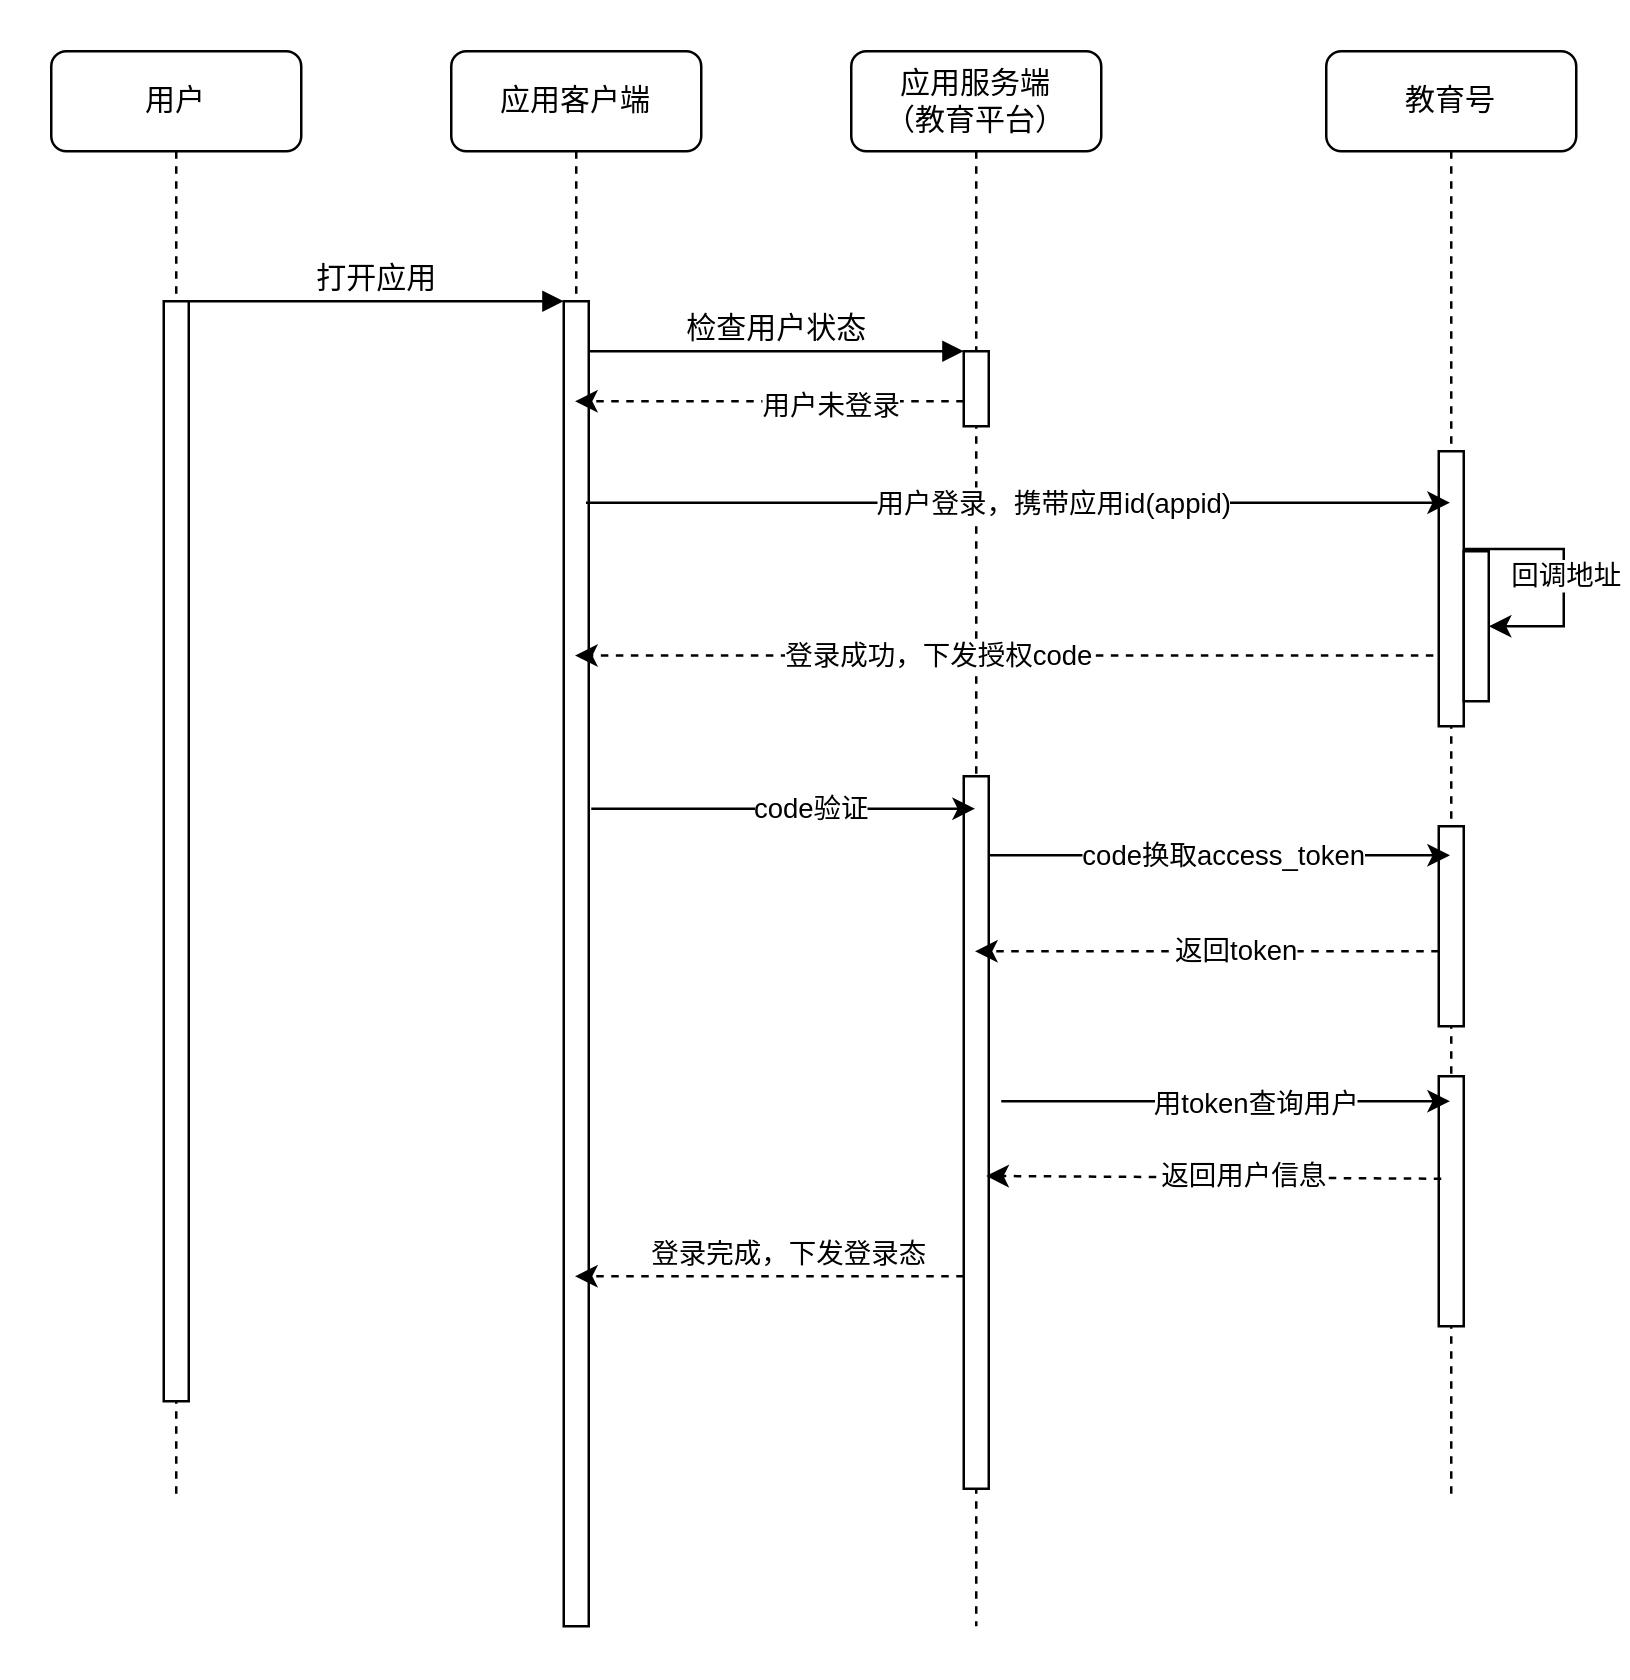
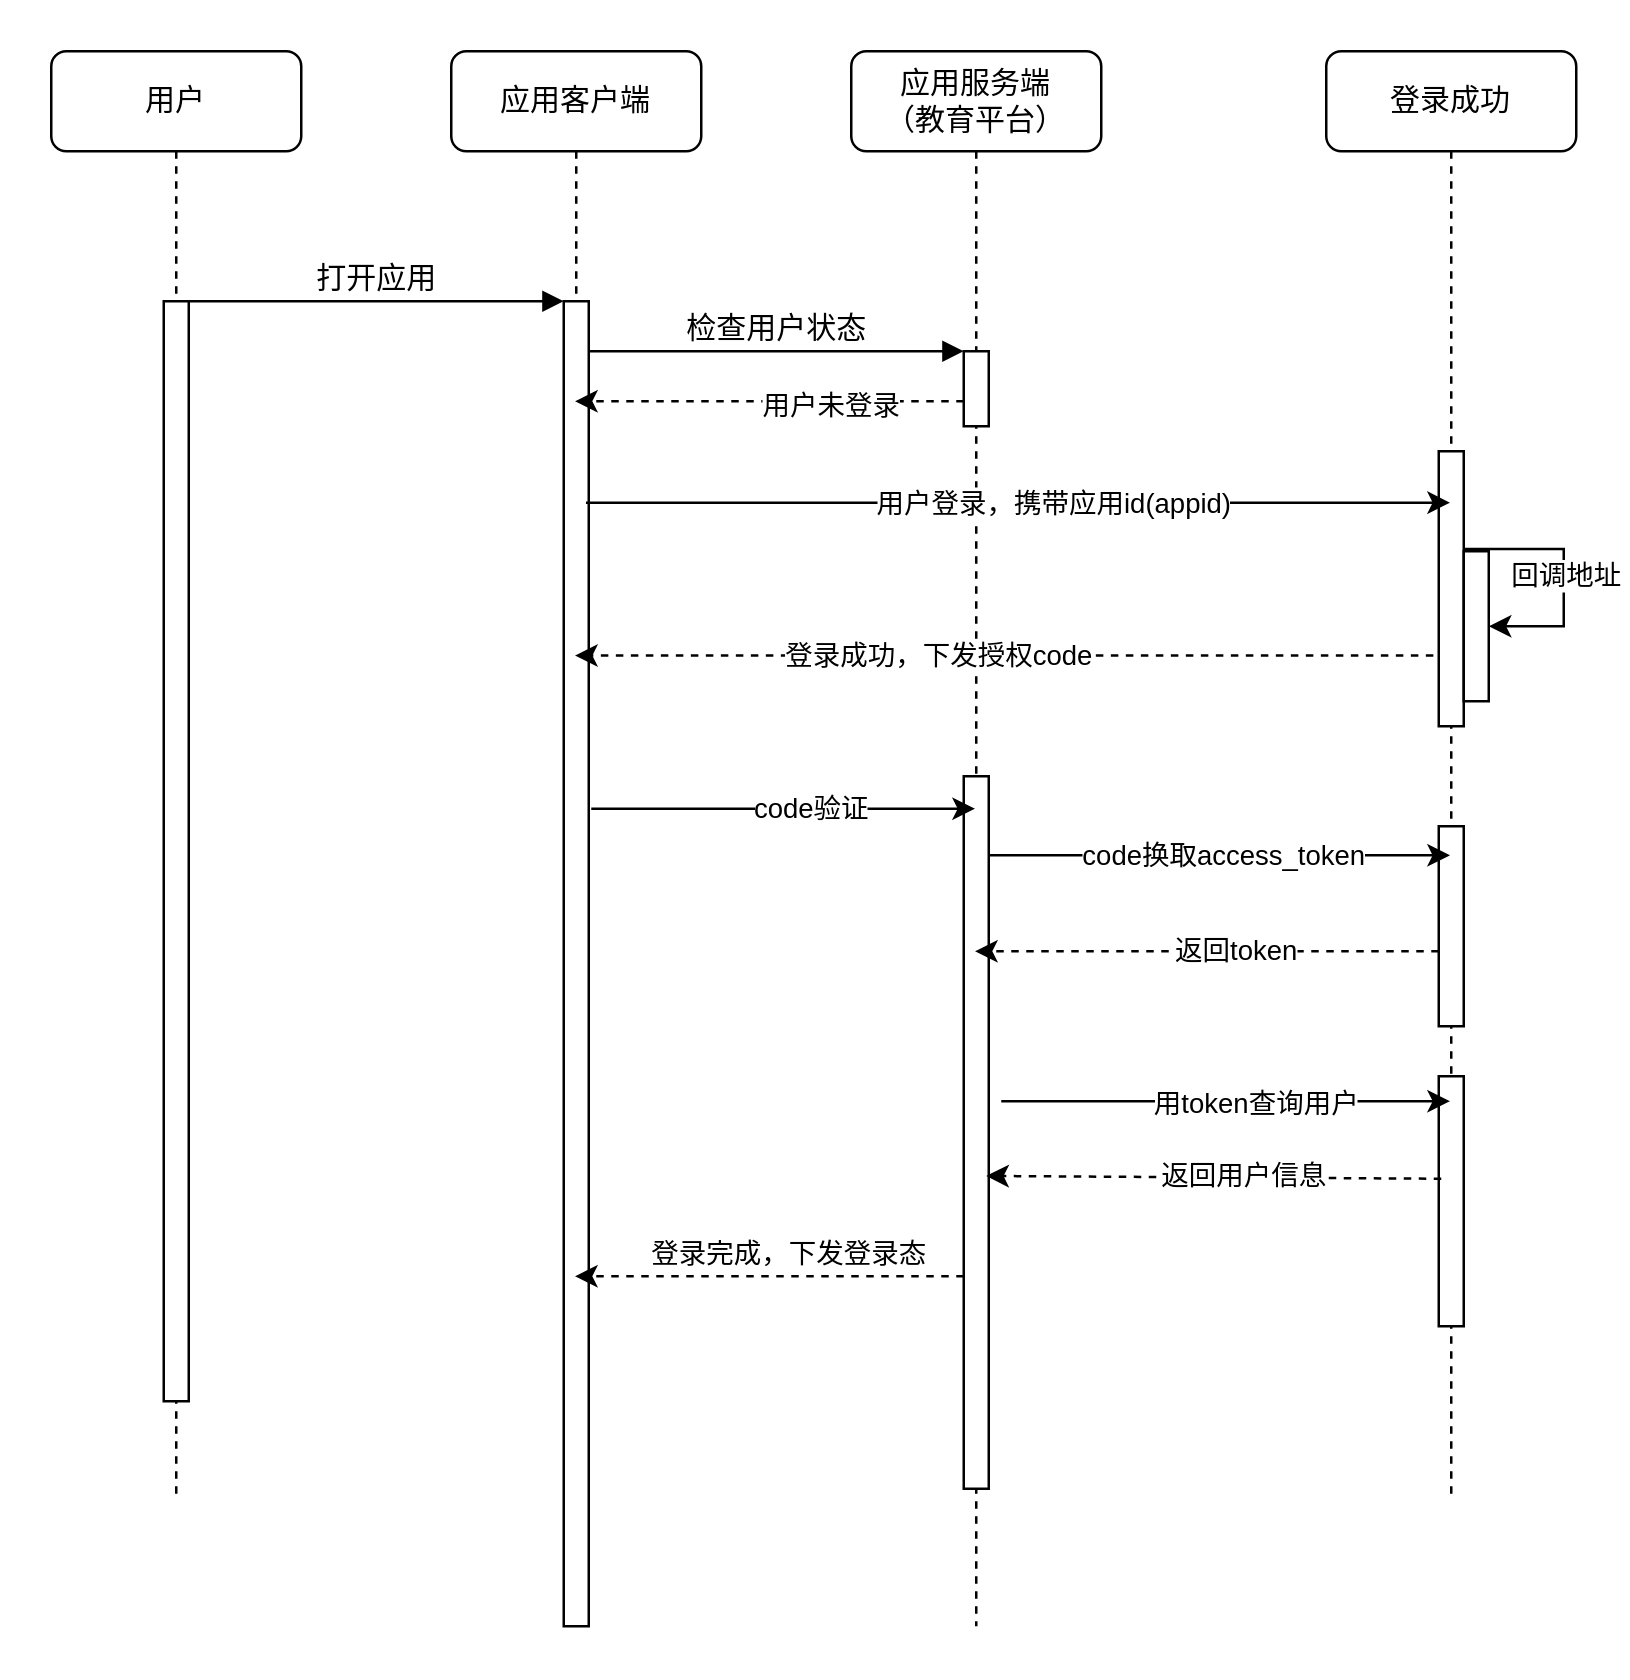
(1451, 101) -> (1451, 101)
